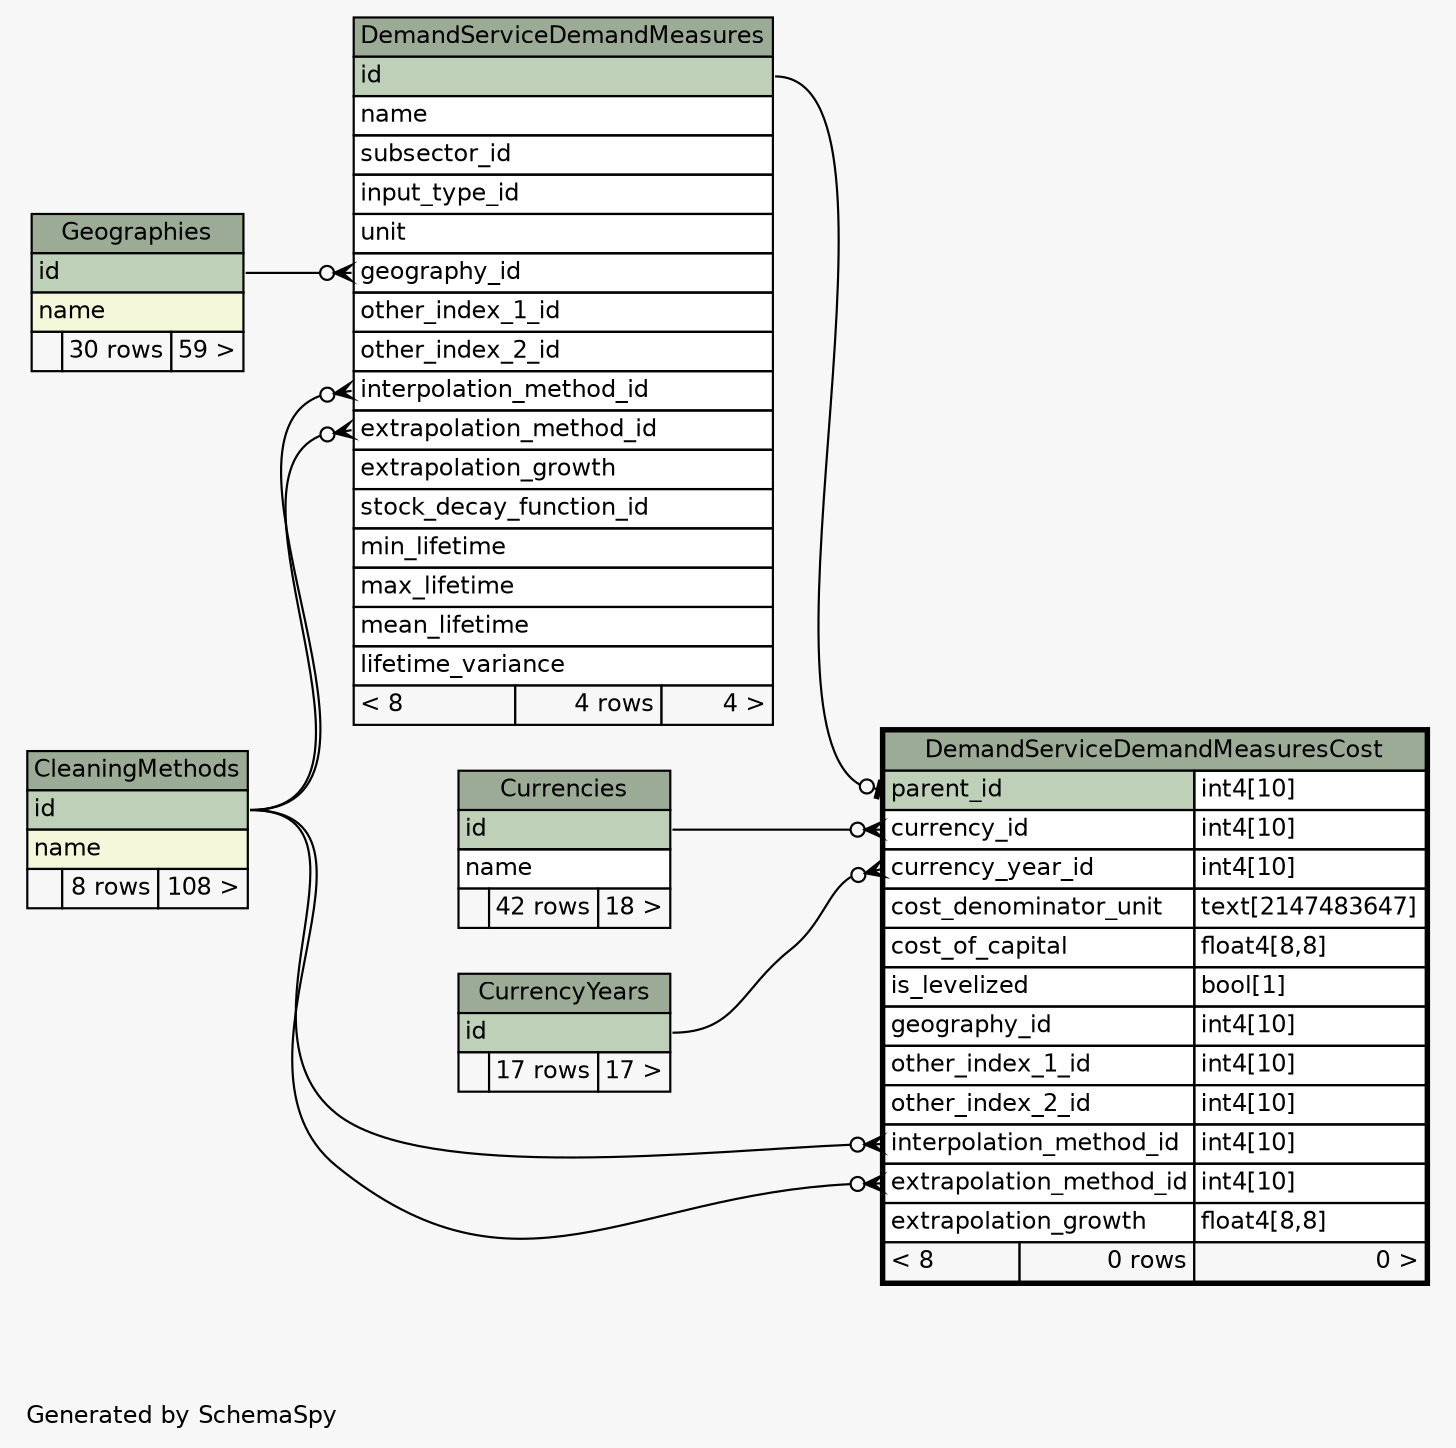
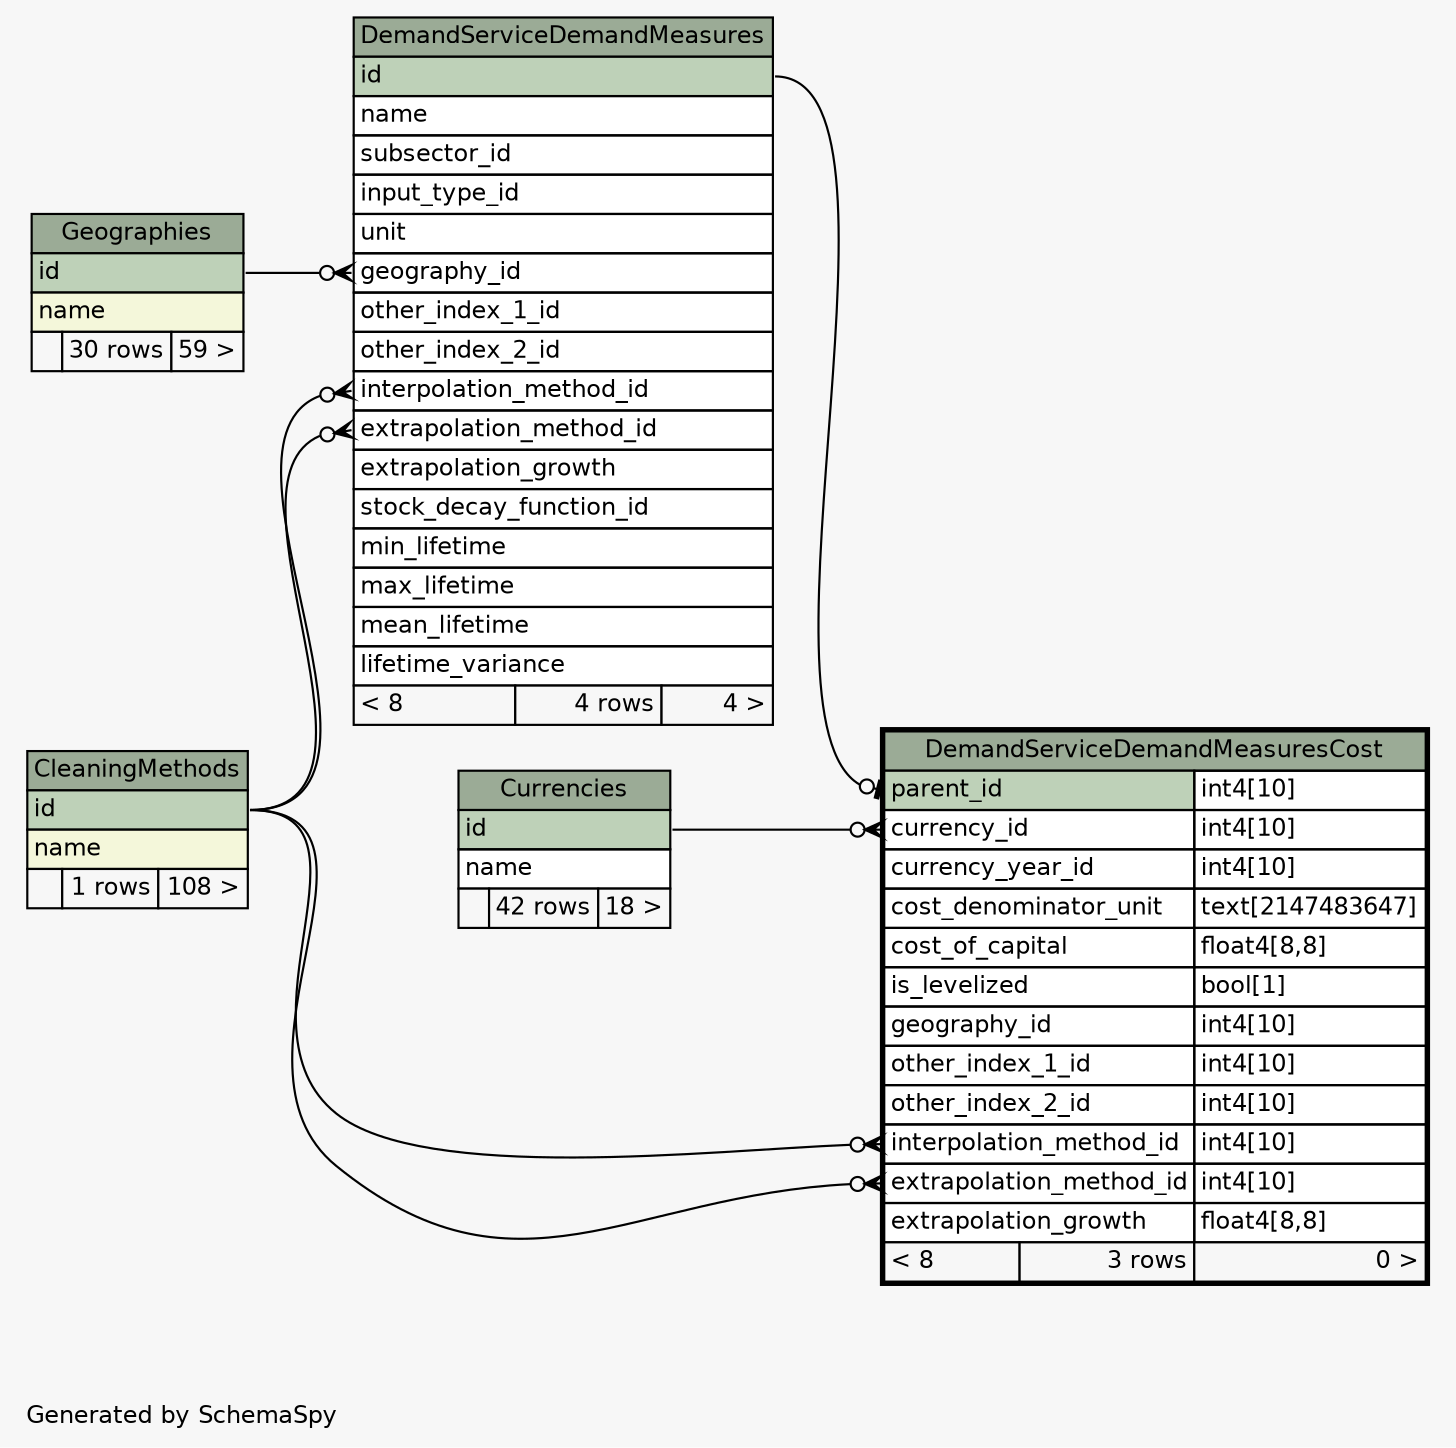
(111, 888) -> (111, 888)
(563, 1033) -> none
(1147, 1261) -> (1147, 1261)
